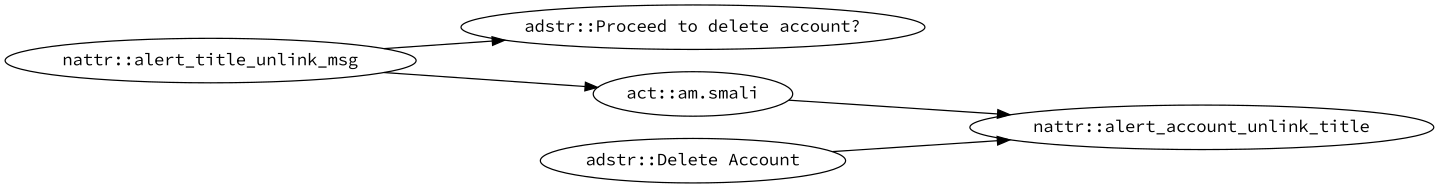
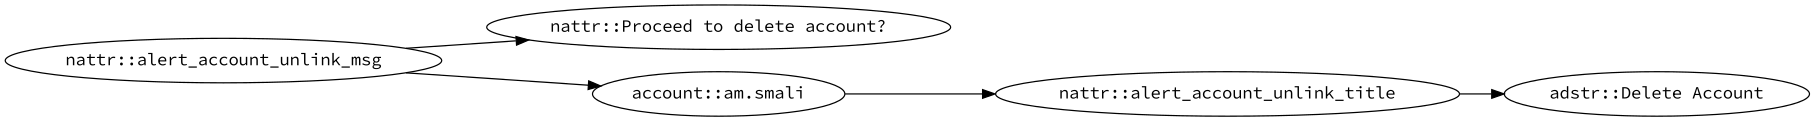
(693, 27) -> (719, 27)
(211, 61) -> (223, 61)
(693, 94) -> (719, 94)
(915, 146) -> (1476, 94)
